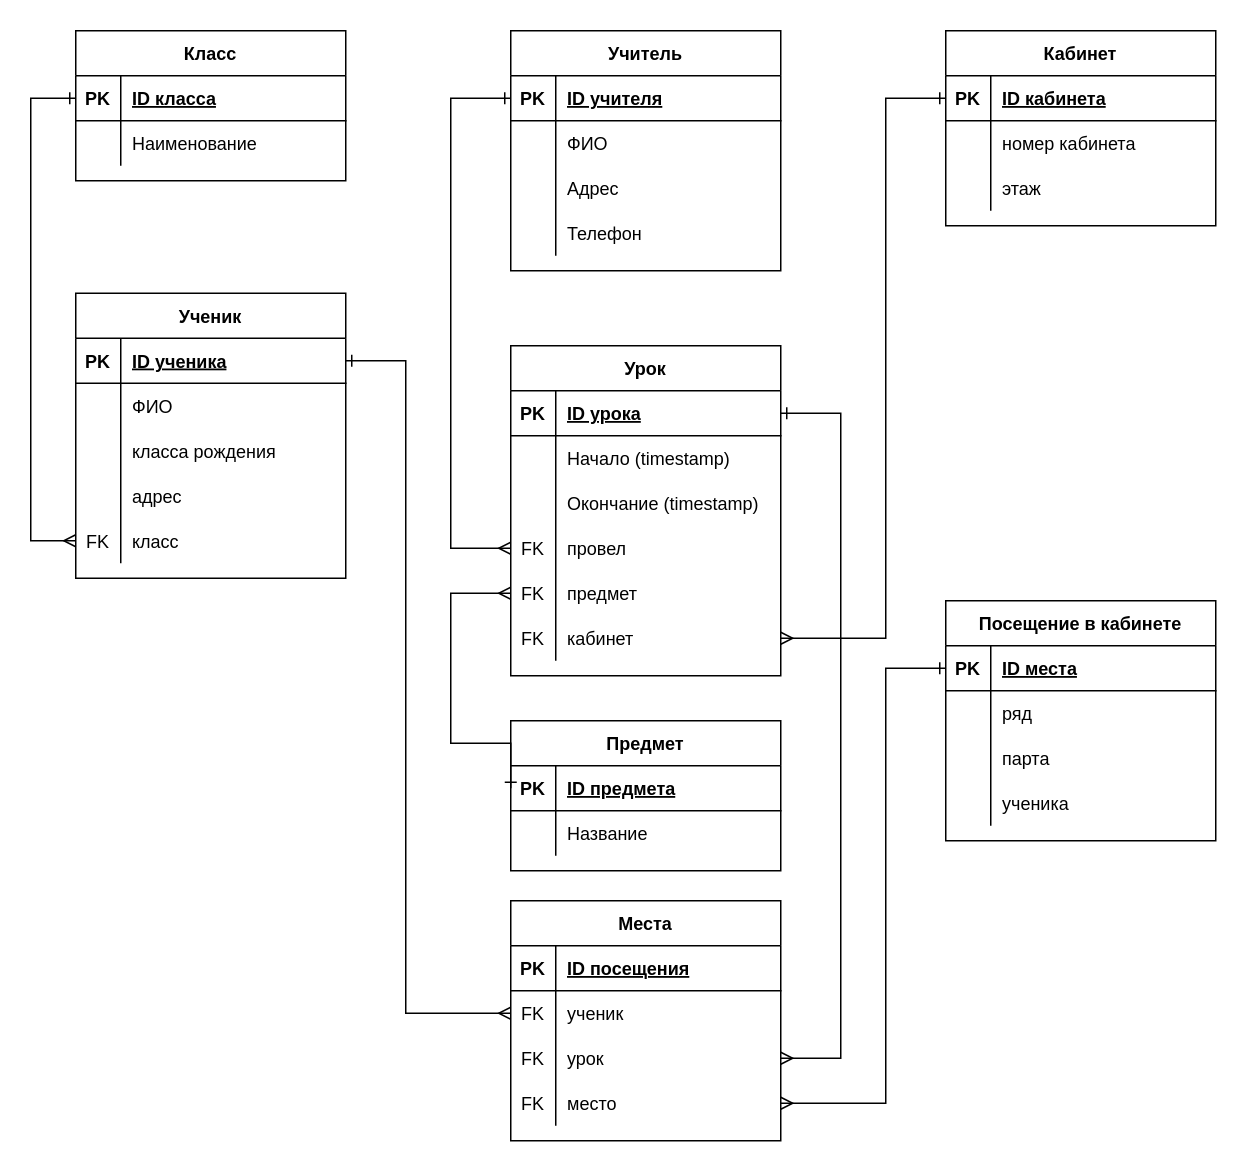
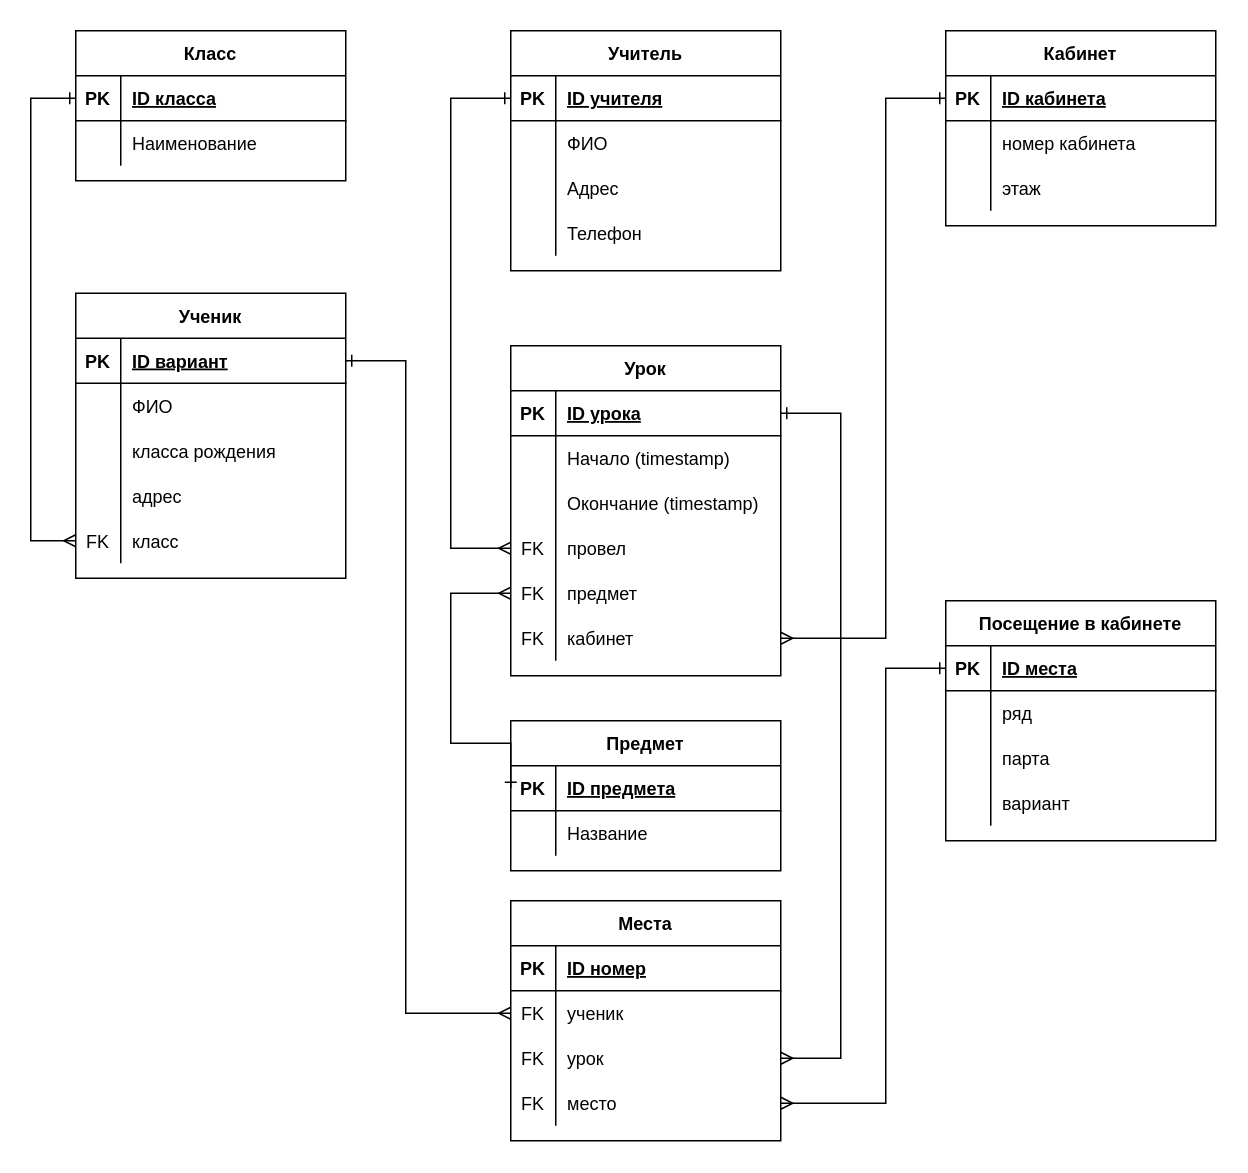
(180, 362) -> (180, 362)
(1037, 804) -> (1037, 804)
(625, 969) -> (605, 969)
